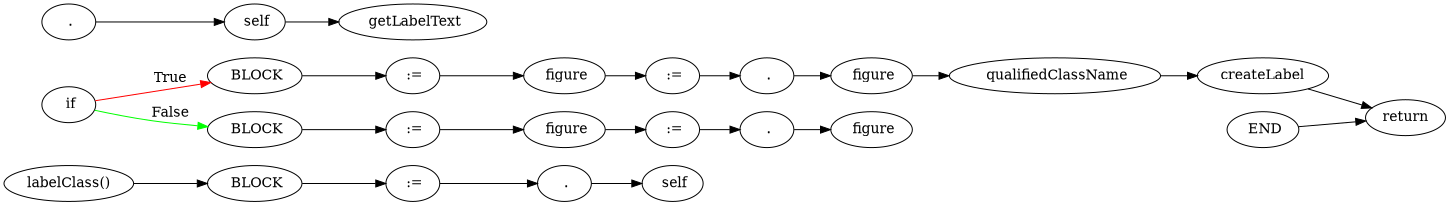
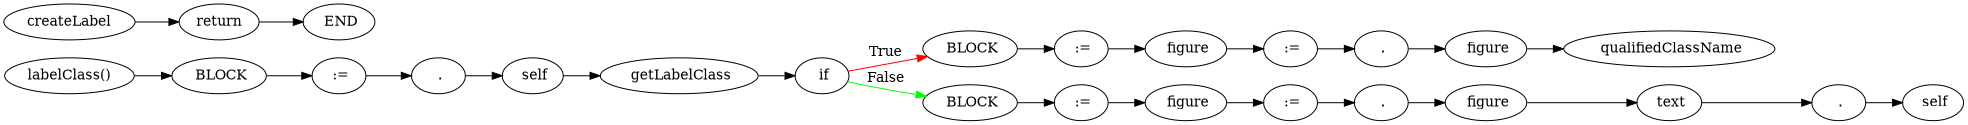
(413, 22) -> none
none -> (679, 76)
(1174, 76) -> none
none -> (1669, 103)
(1327, 124) -> (276, 22)
